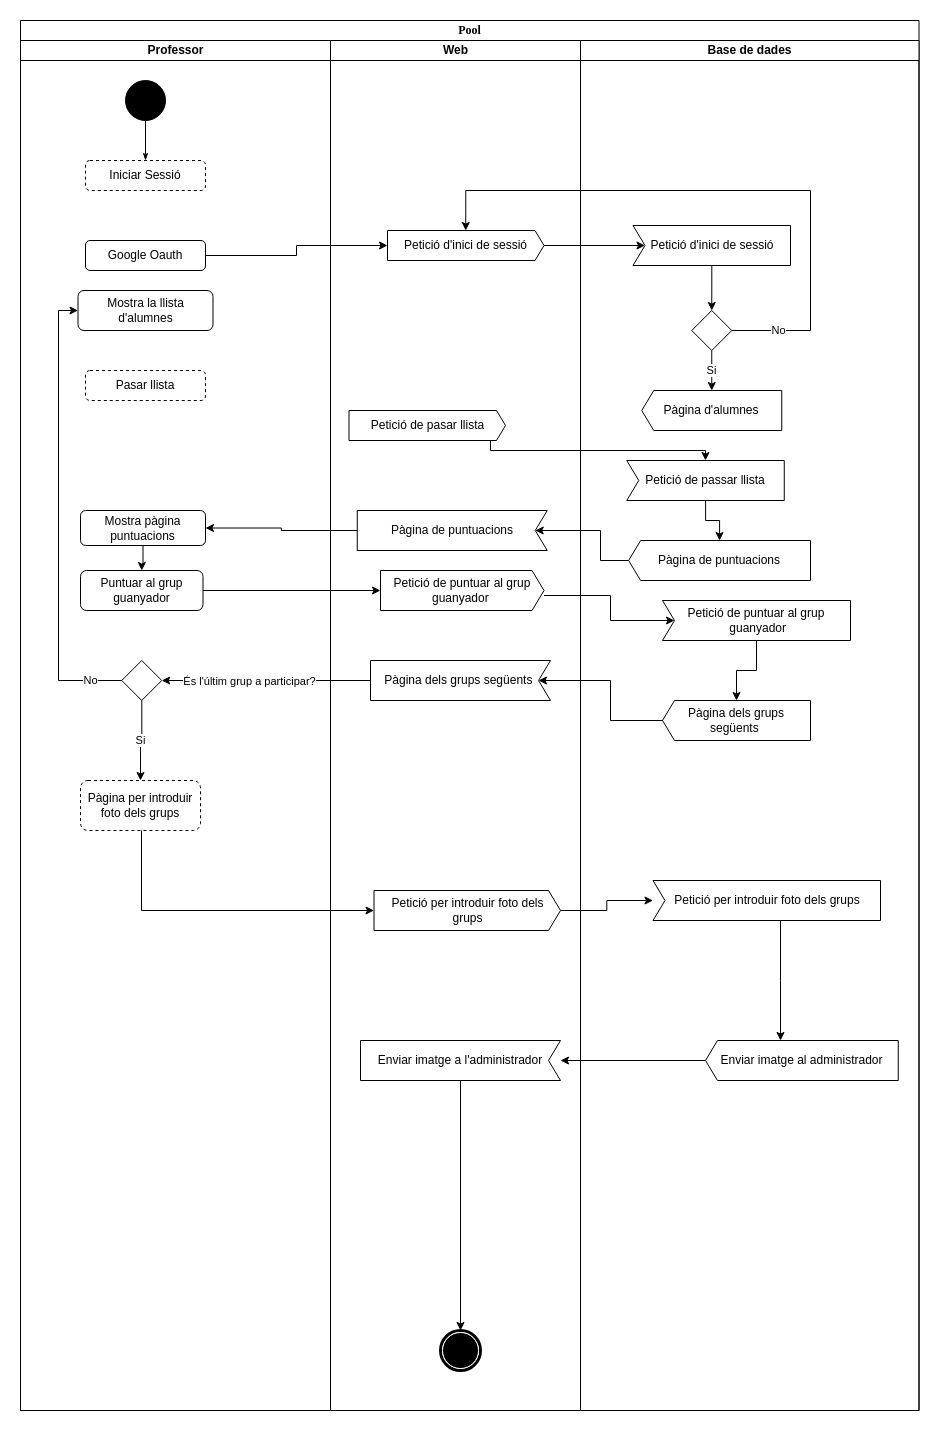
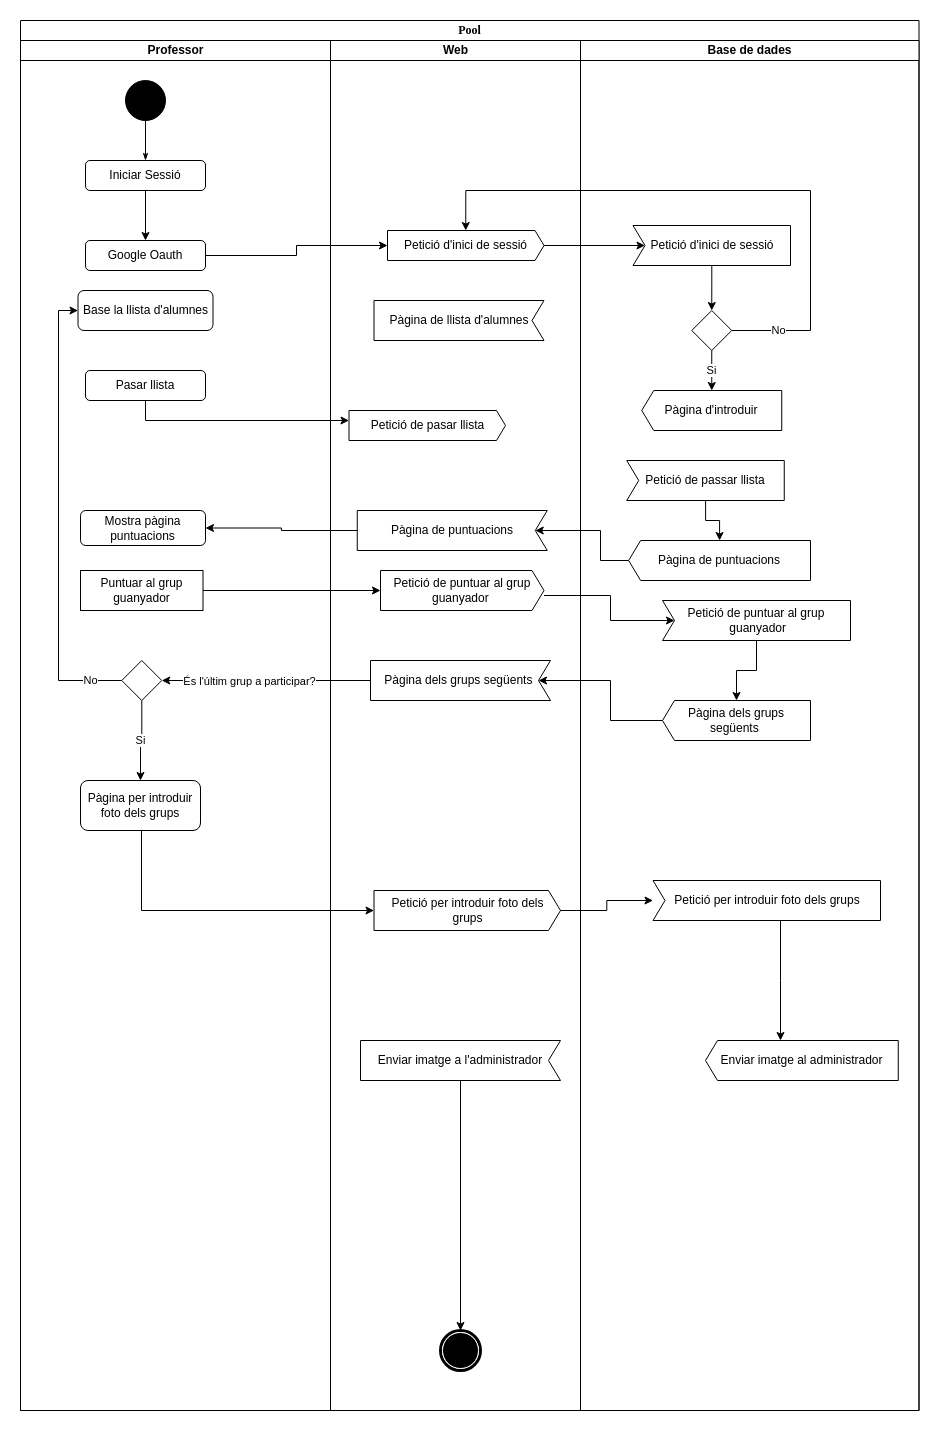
(146, 176) -> (146, 176)
none -> (146, 212)
(146, 311) -> (146, 311)
none -> (459, 321)
(146, 386) -> (146, 386)
(712, 411) -> (712, 411)
none -> (234, 421)
(595, 451) -> none
(143, 557) -> none
(142, 591) -> (142, 591)
(141, 806) -> (141, 806)
(636, 1061) -> none
